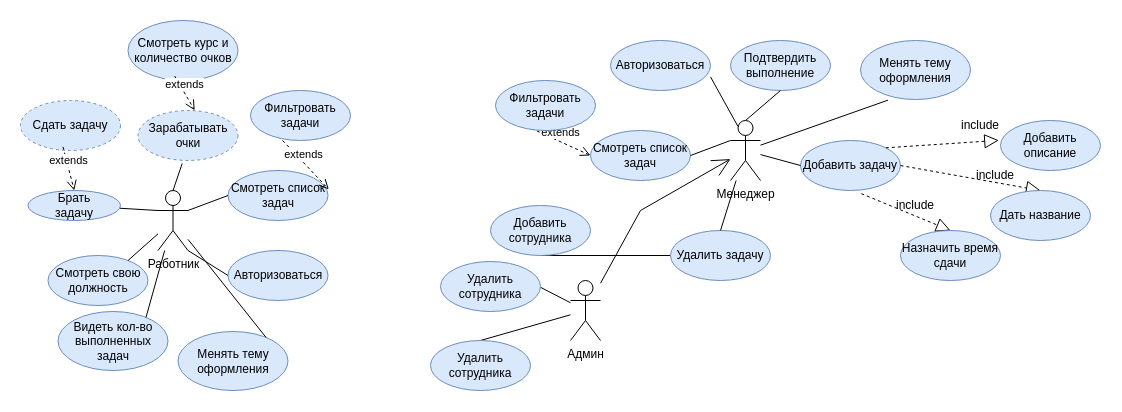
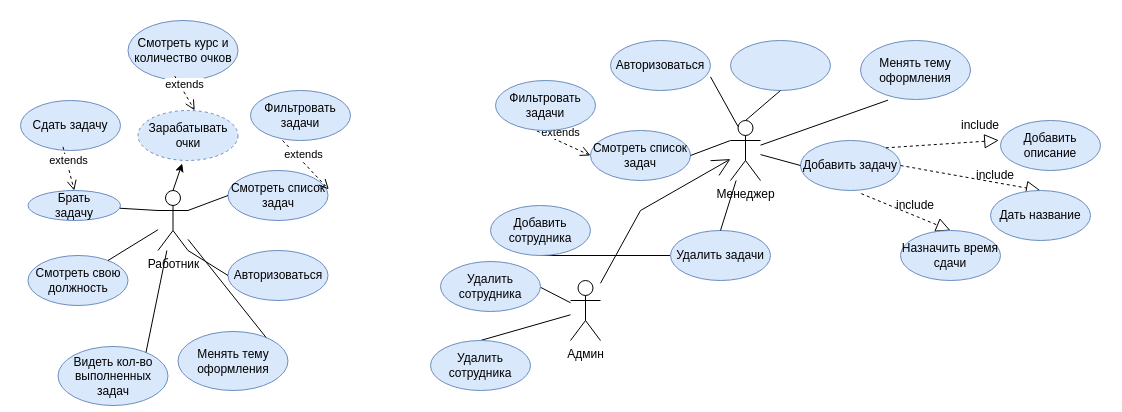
(781, 66) -> none
(71, 126) -> (71, 126)
(181, 168) -> (180, 171)
(721, 256) -> (721, 256)
(98, 281) -> (78, 281)
(113, 341) -> (113, 376)
